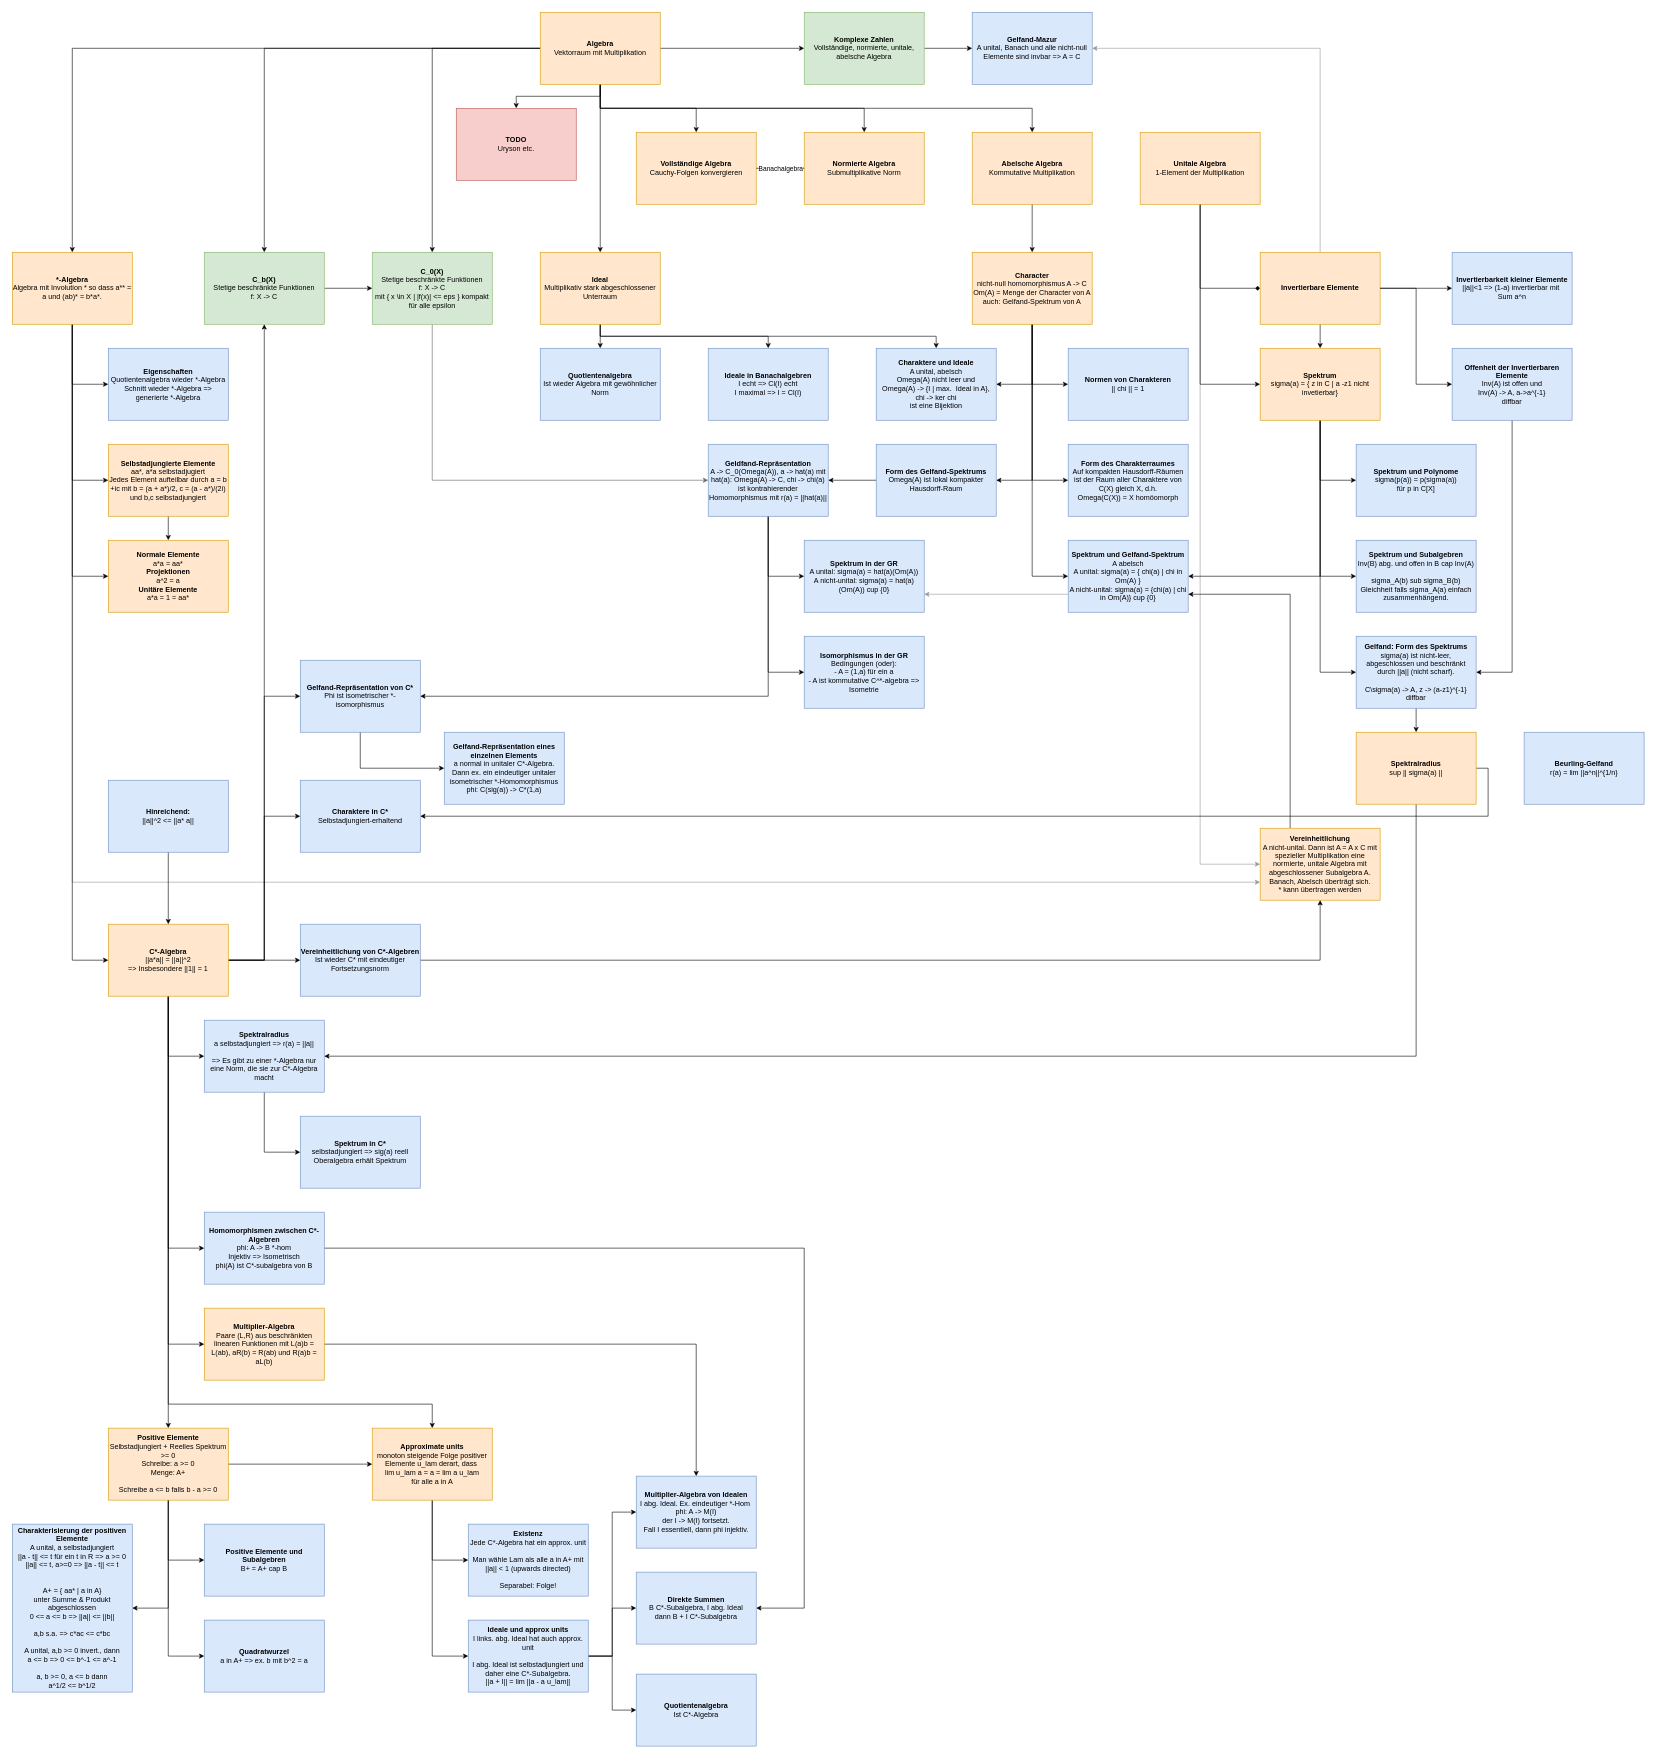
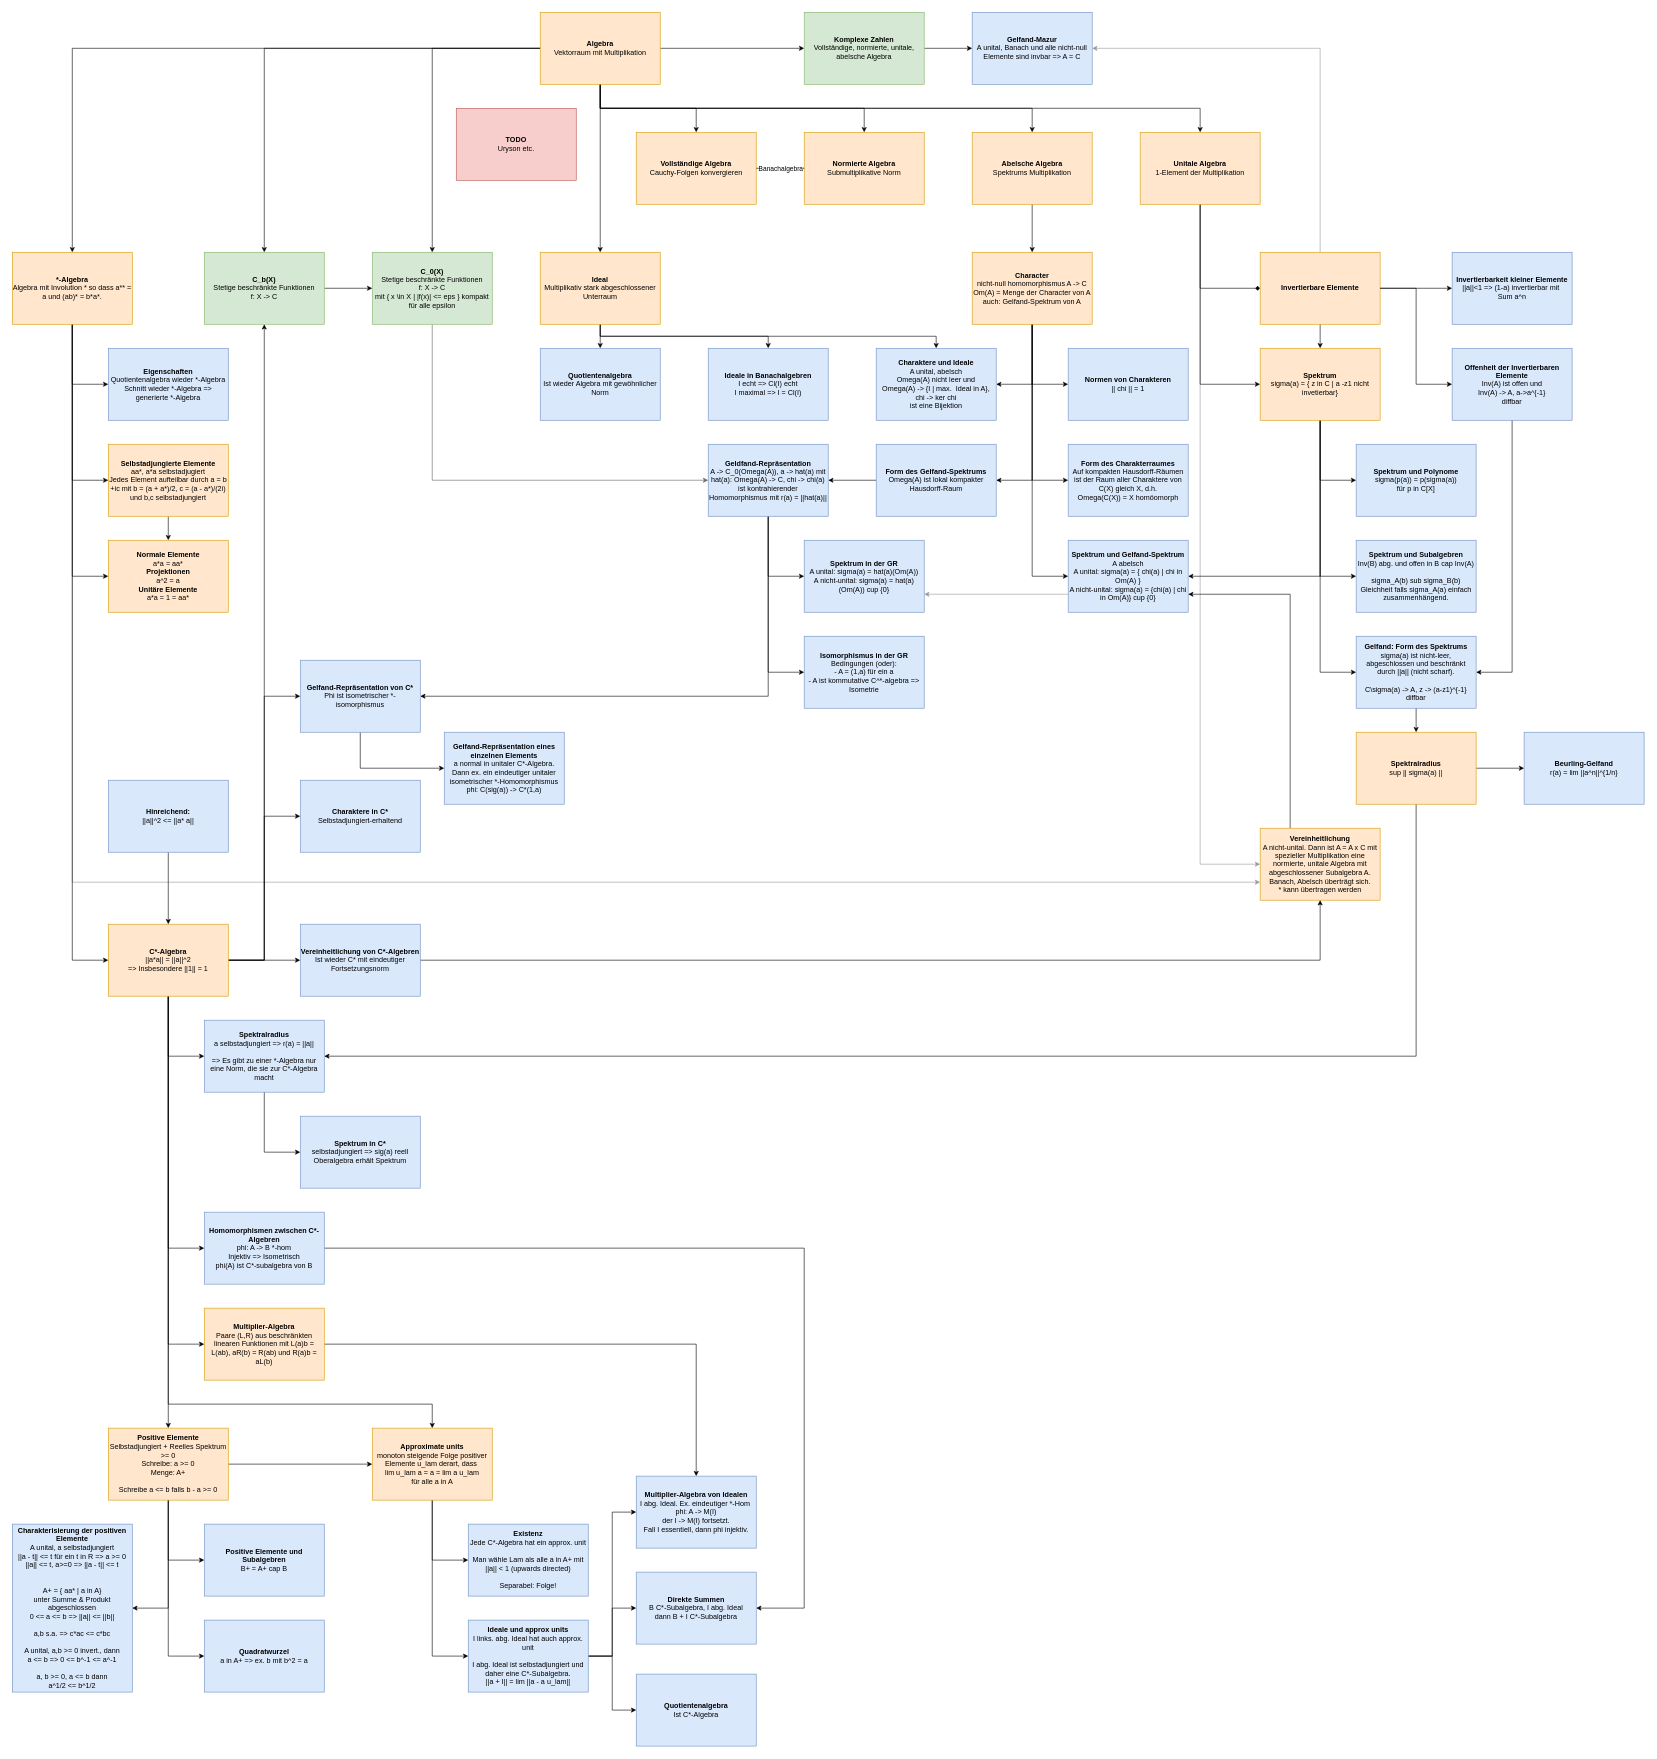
(516, 98) -> (1199, 108)
(1032, 168) -> (1032, 168)
(425, 816) -> (1518, 768)
